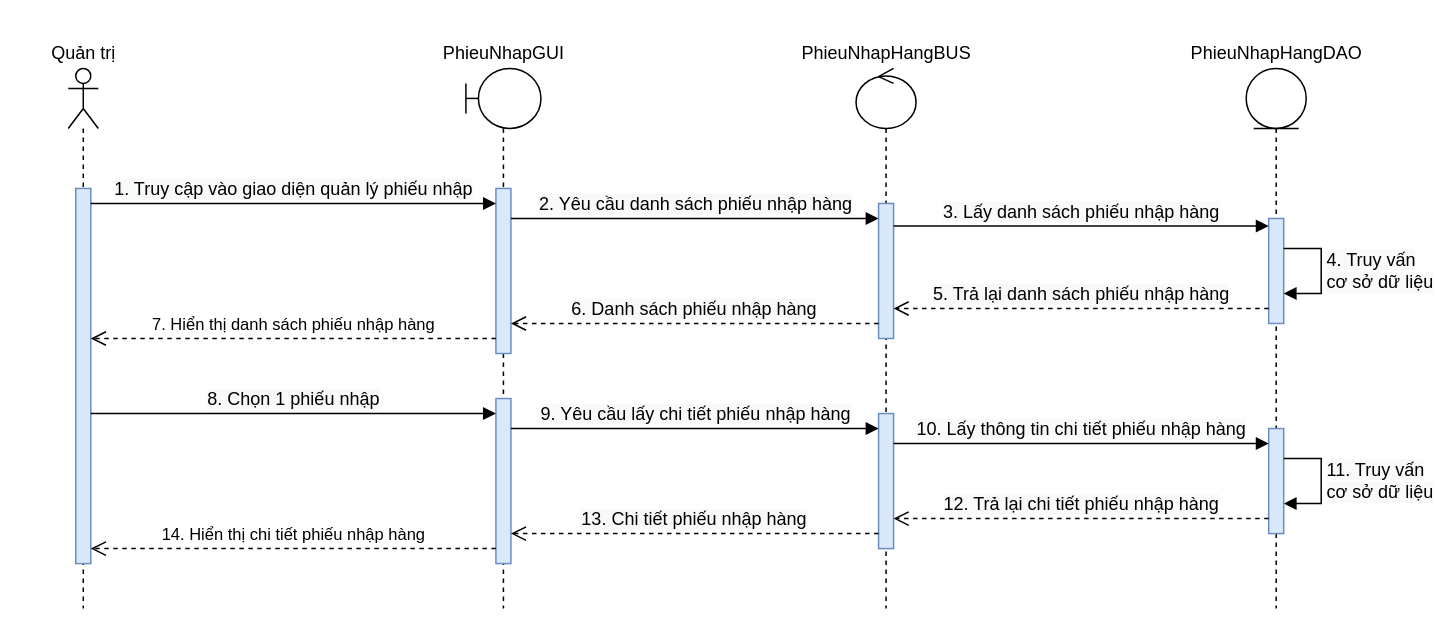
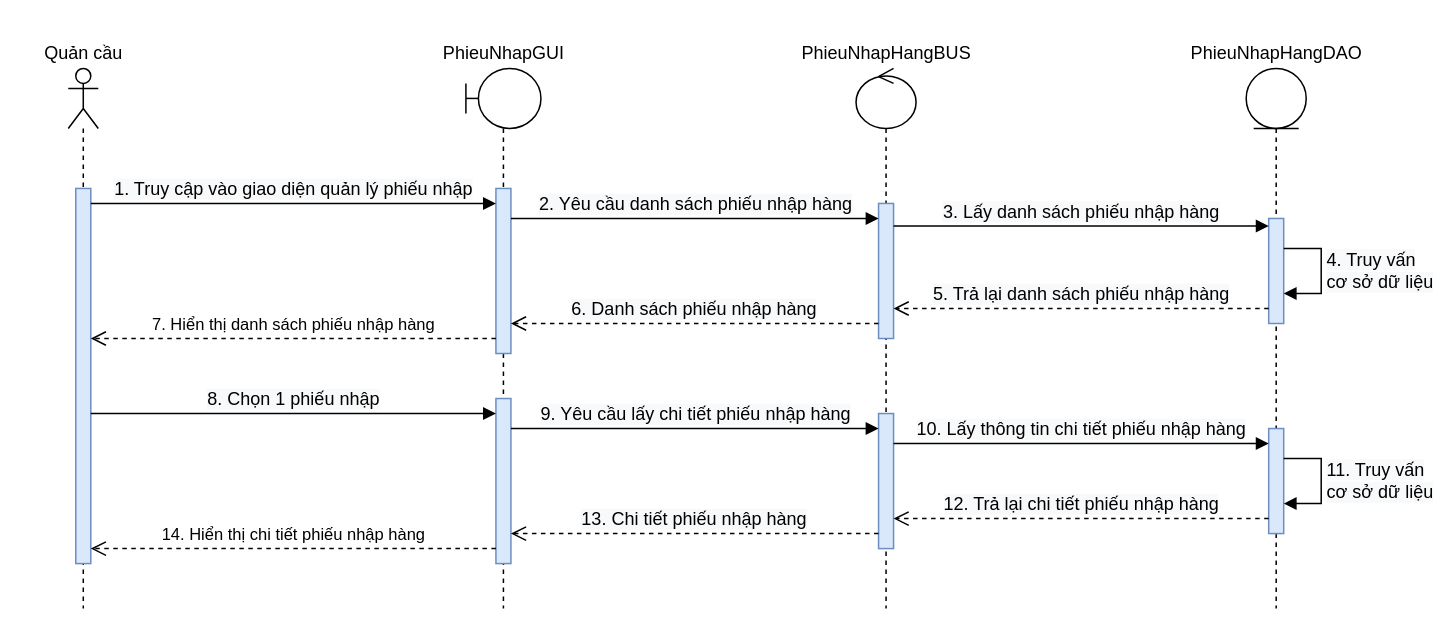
(84, 53) -> (84, 53)
